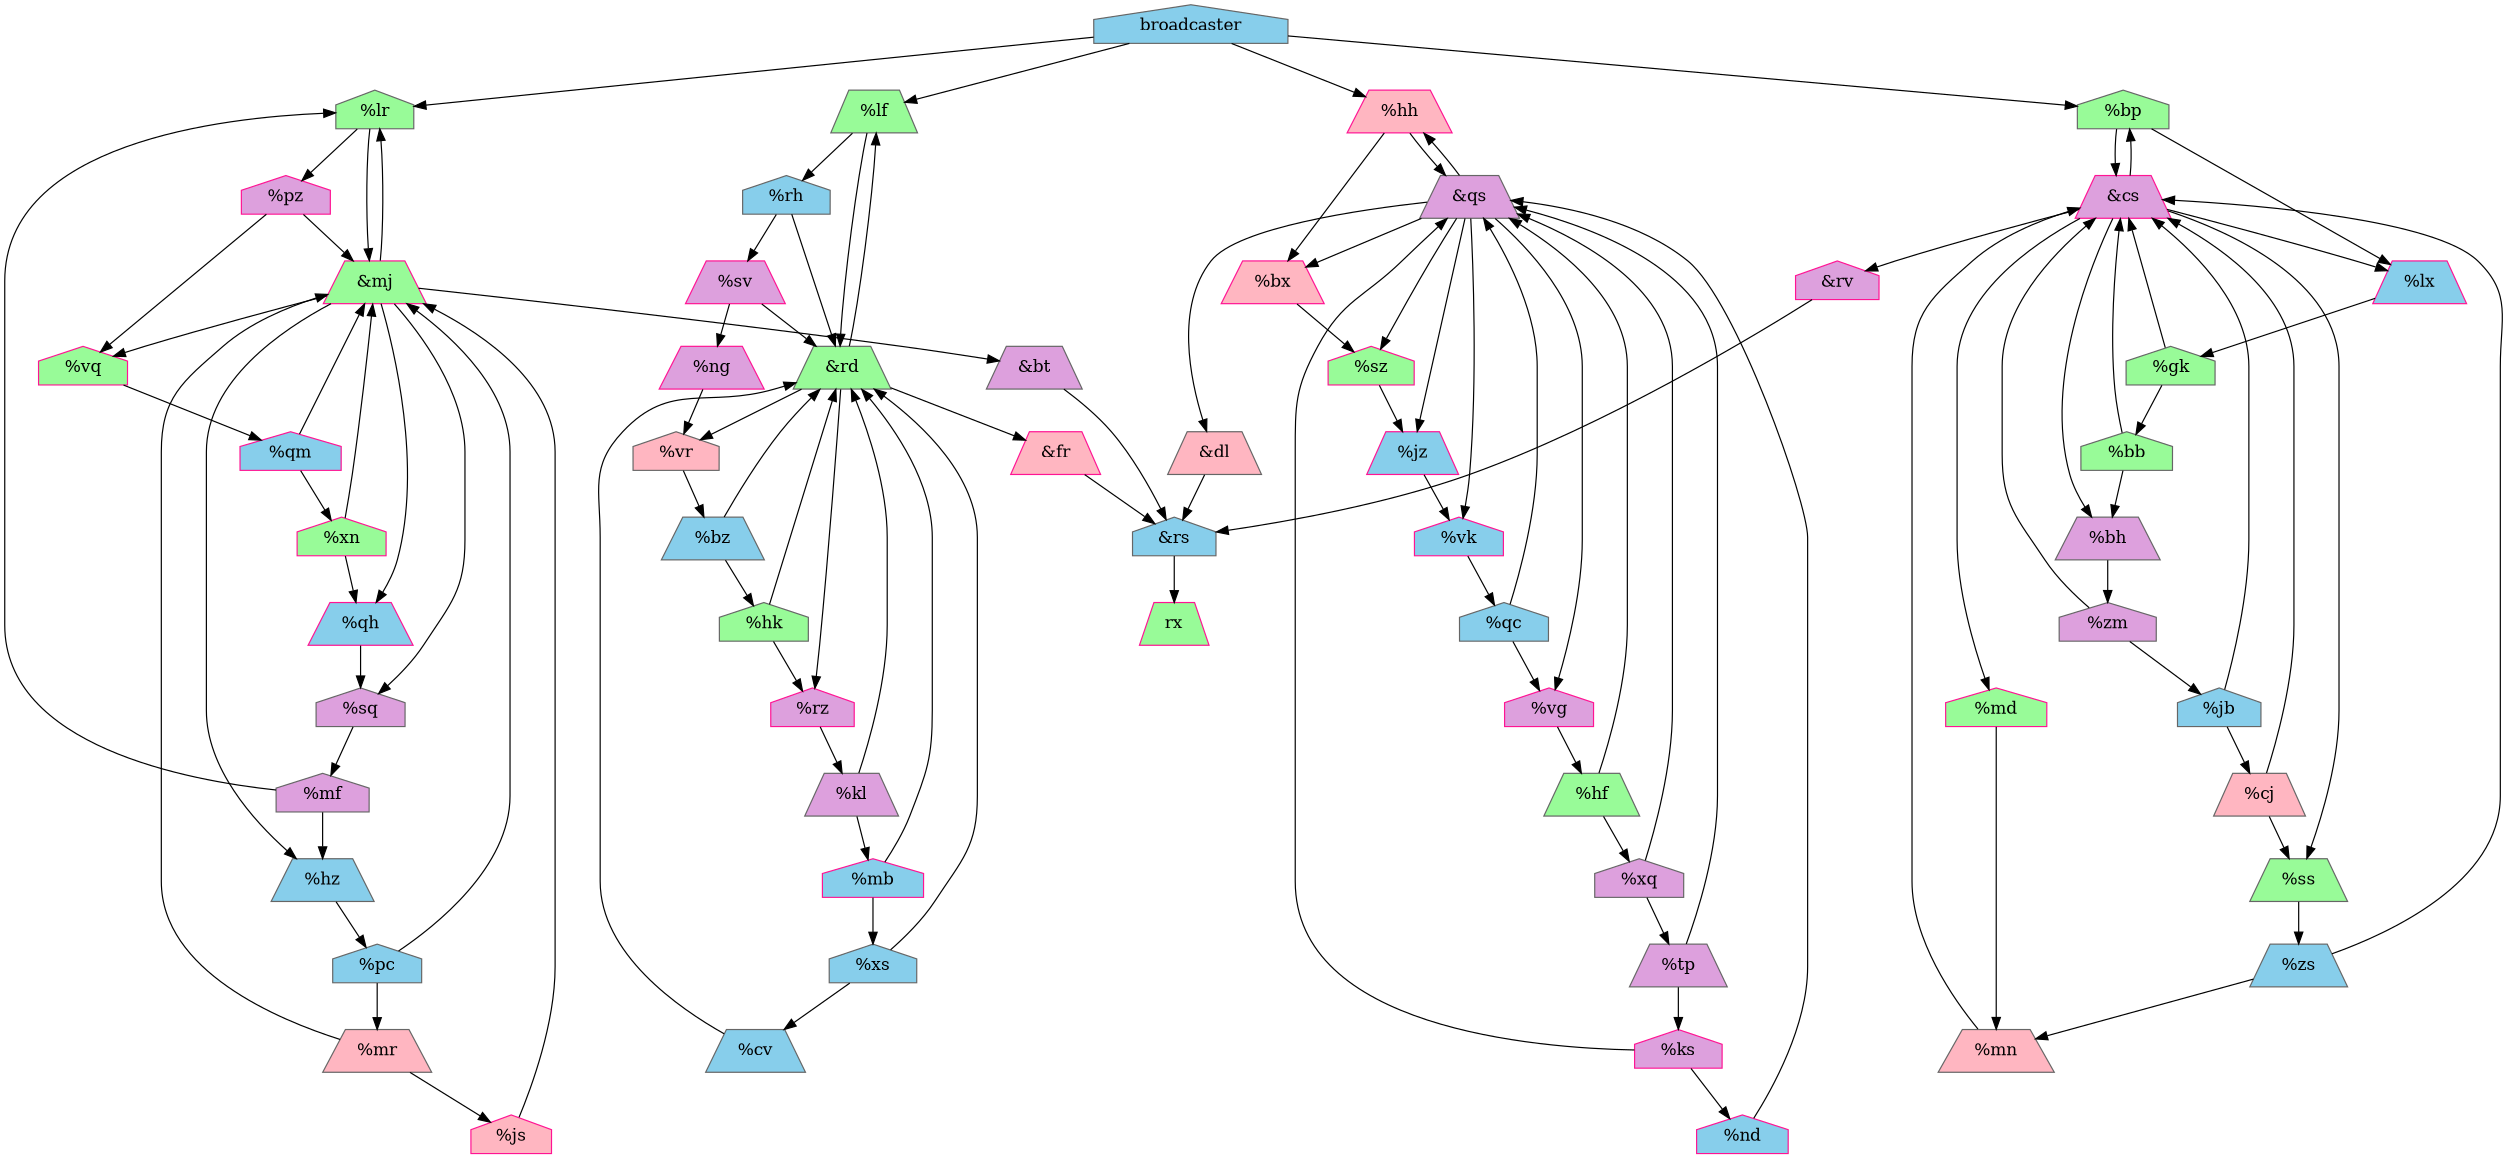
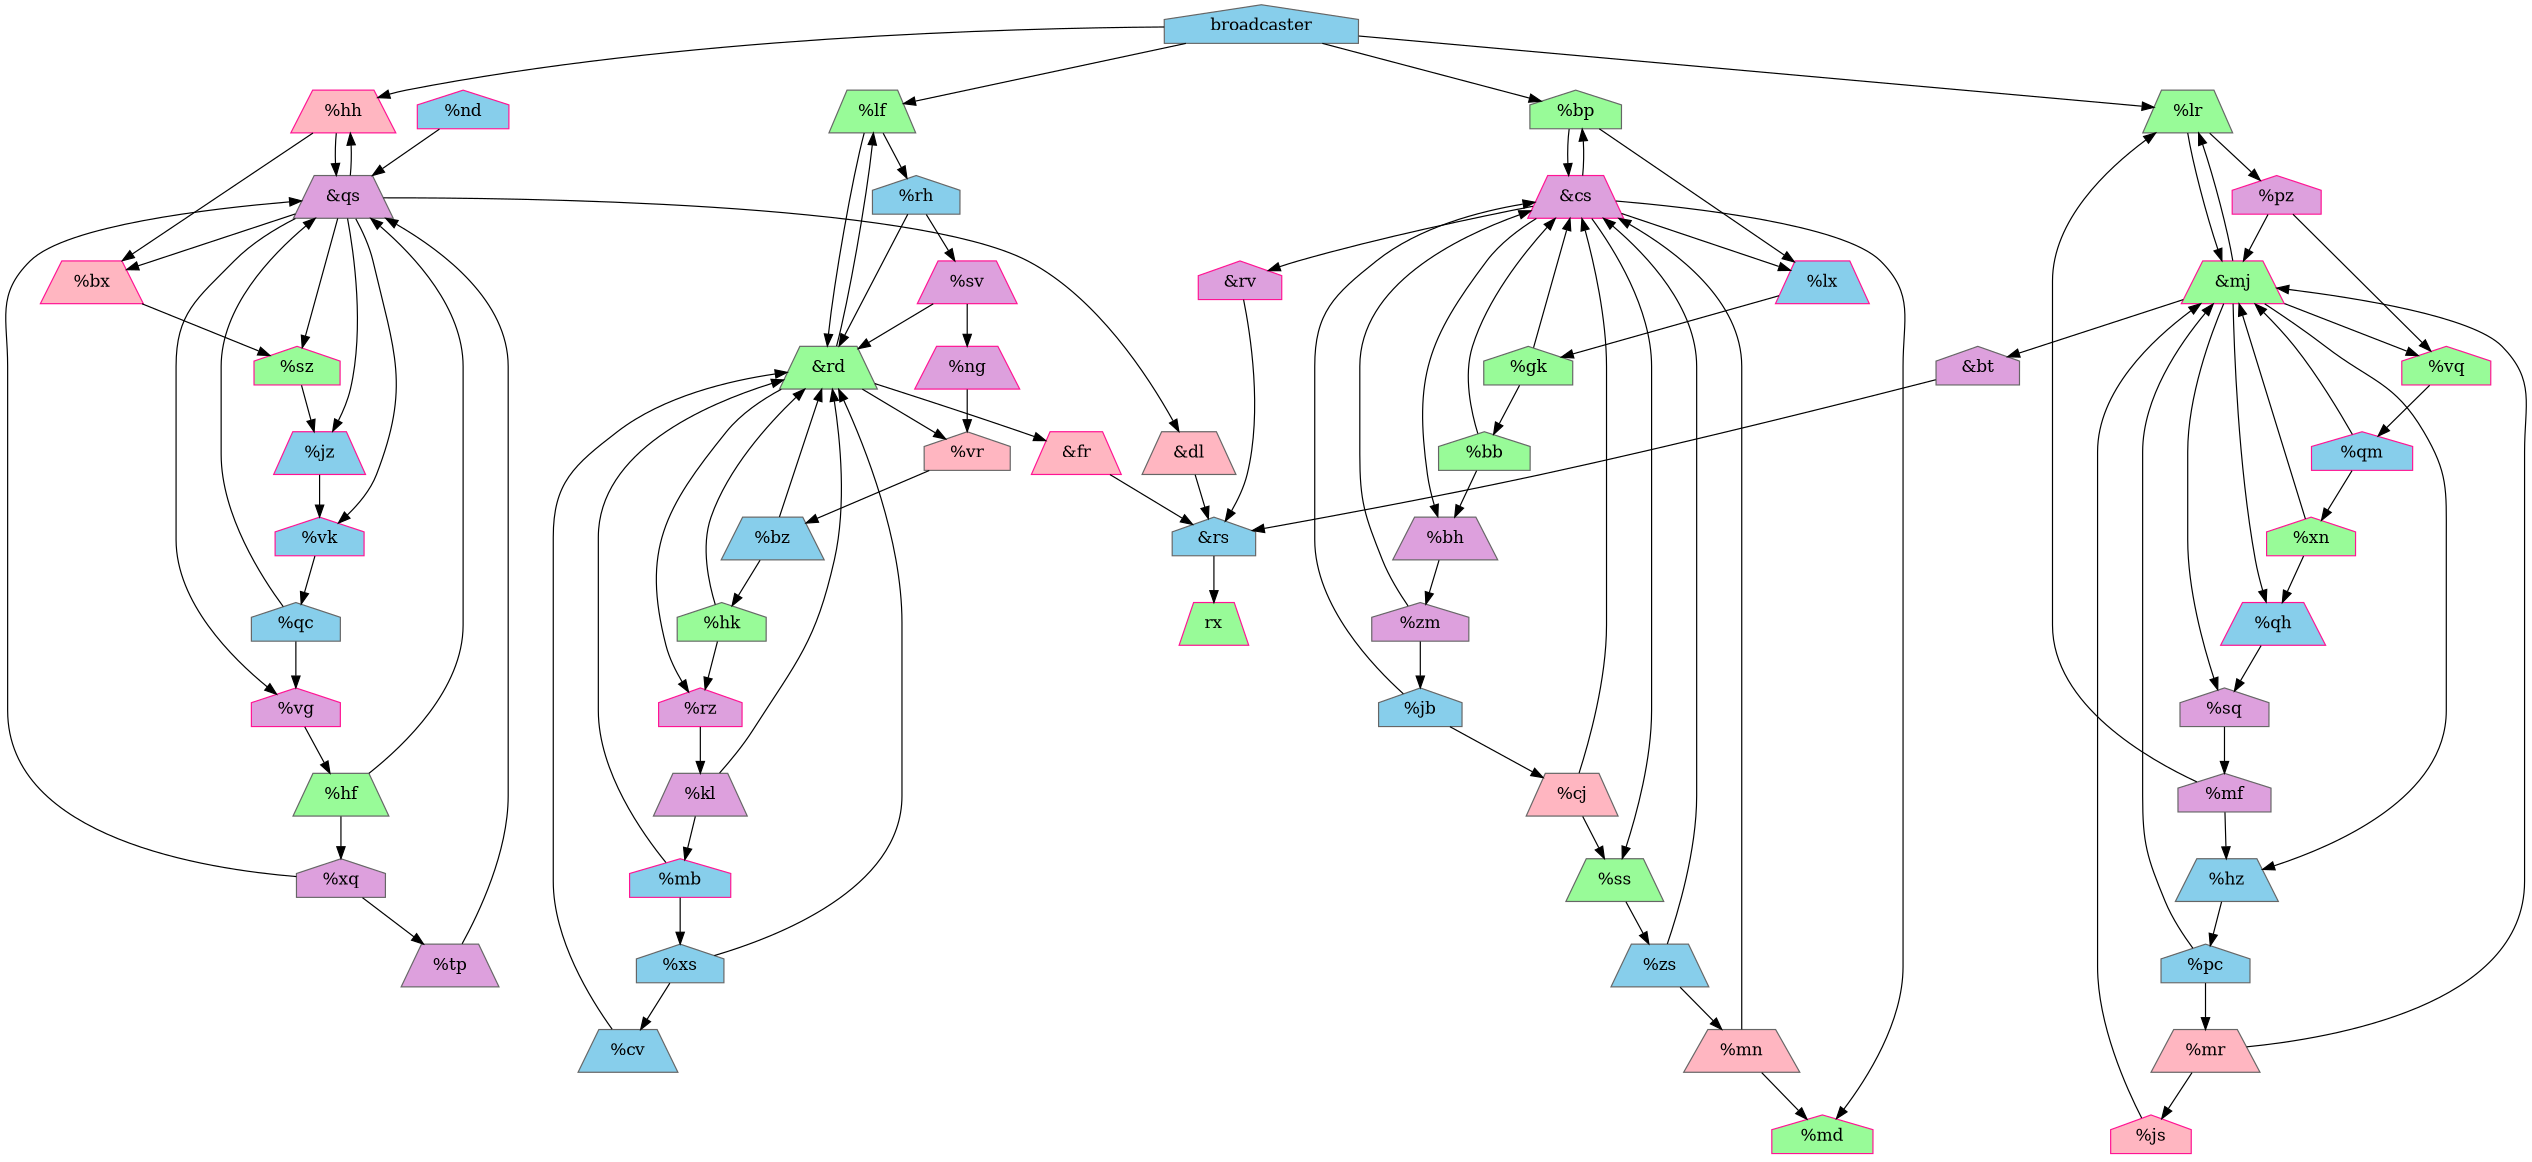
(375, 111) -> (2188, 111)
(1034, 368) -> (1978, 368)
(1996, 872) -> (1780, 1092)
(1678, 1051) -> none
